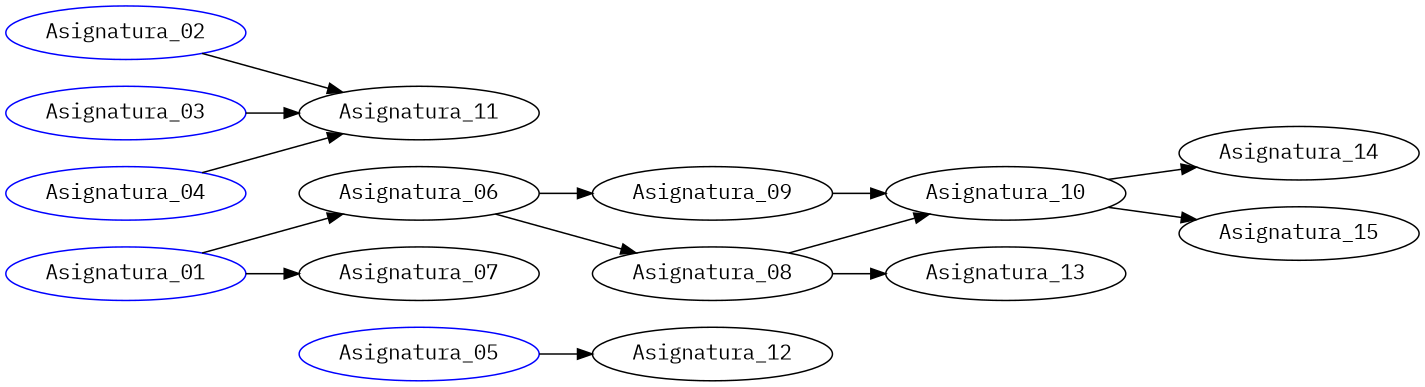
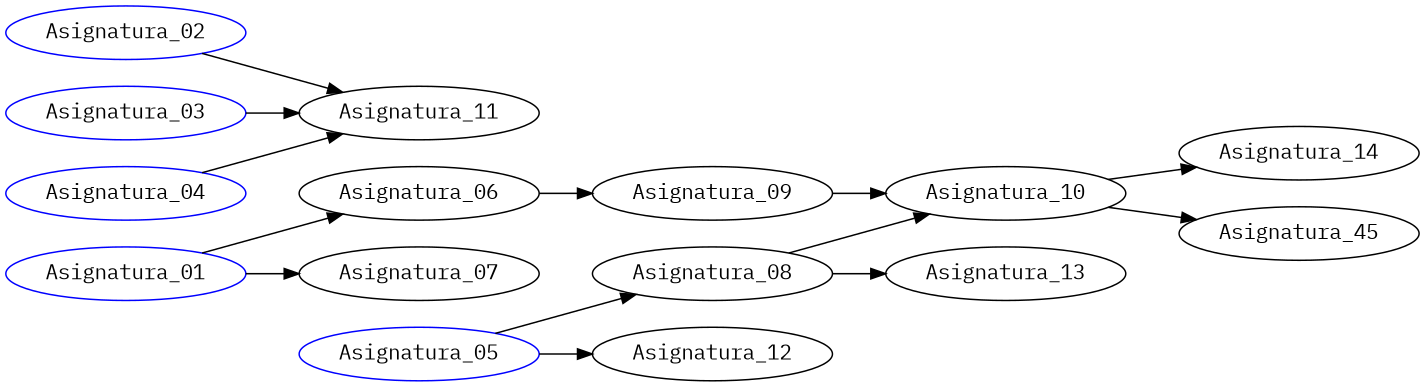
(558, 231) -> (558, 316)
(1299, 234) -> (1299, 234)
